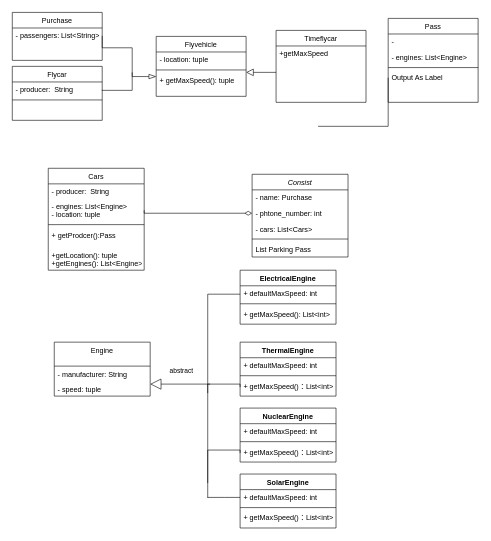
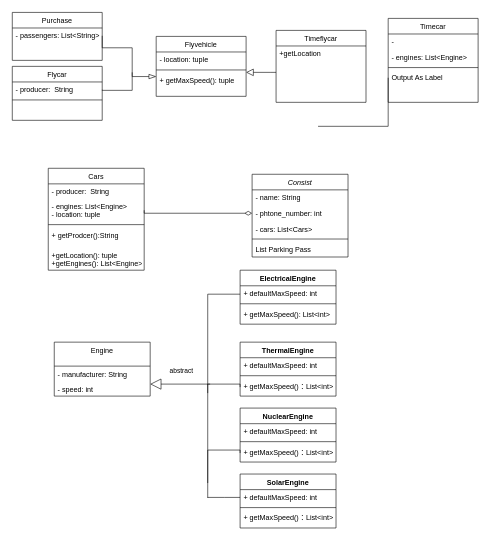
(433, 26) -> (433, 26)
(304, 54) -> (303, 54)
(285, 198) -> (280, 198)
(88, 235) -> (91, 235)
(82, 390) -> (78, 390)
